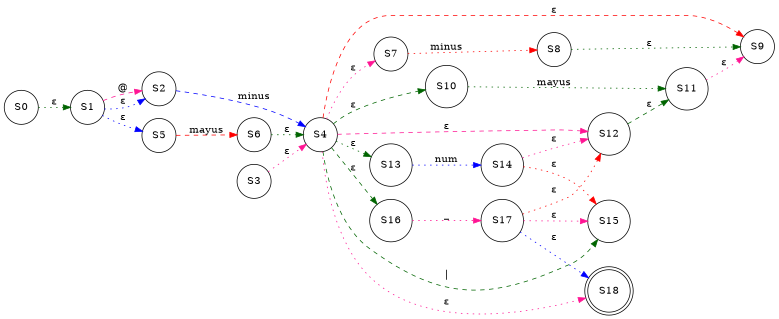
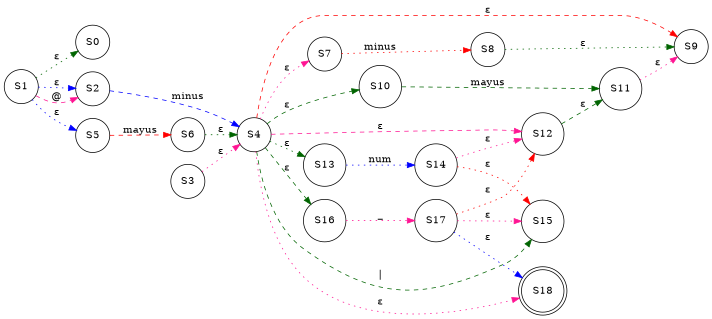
(563, 88) -> (497, 88)
(51, 107) -> (54, 66)
